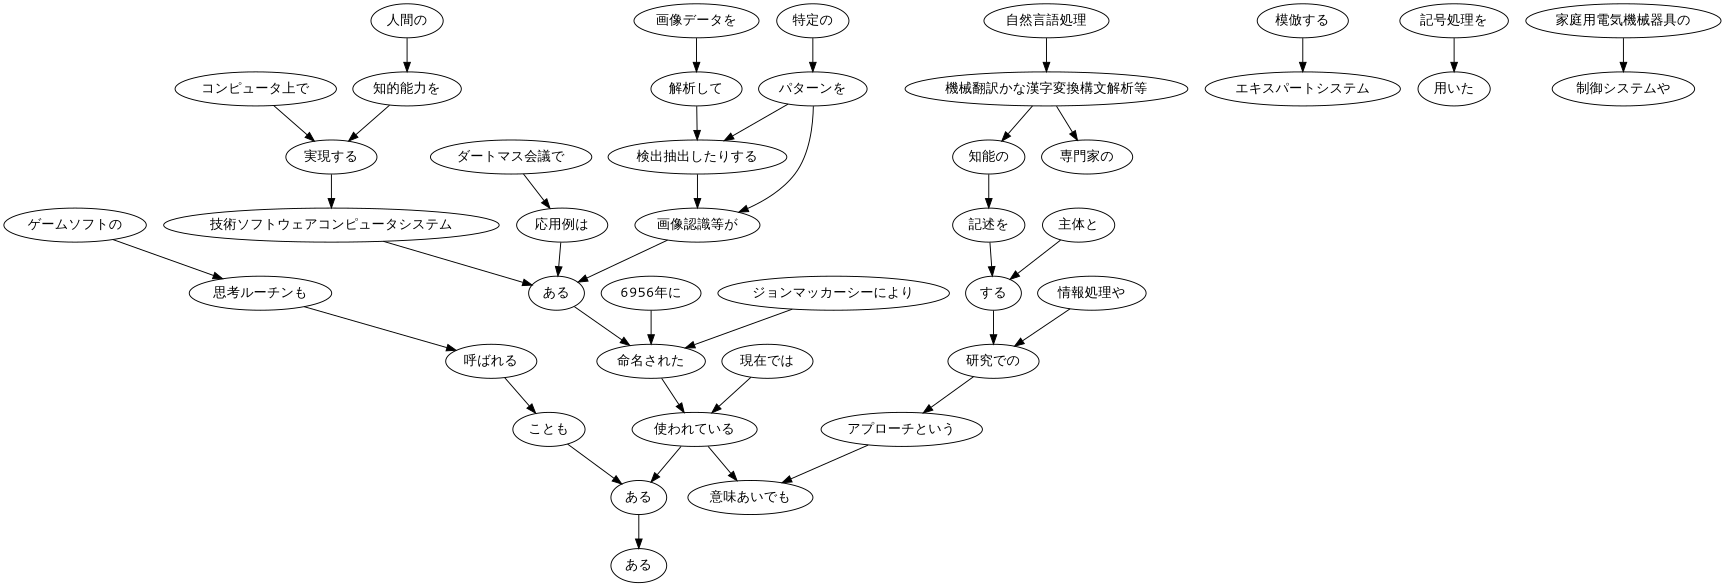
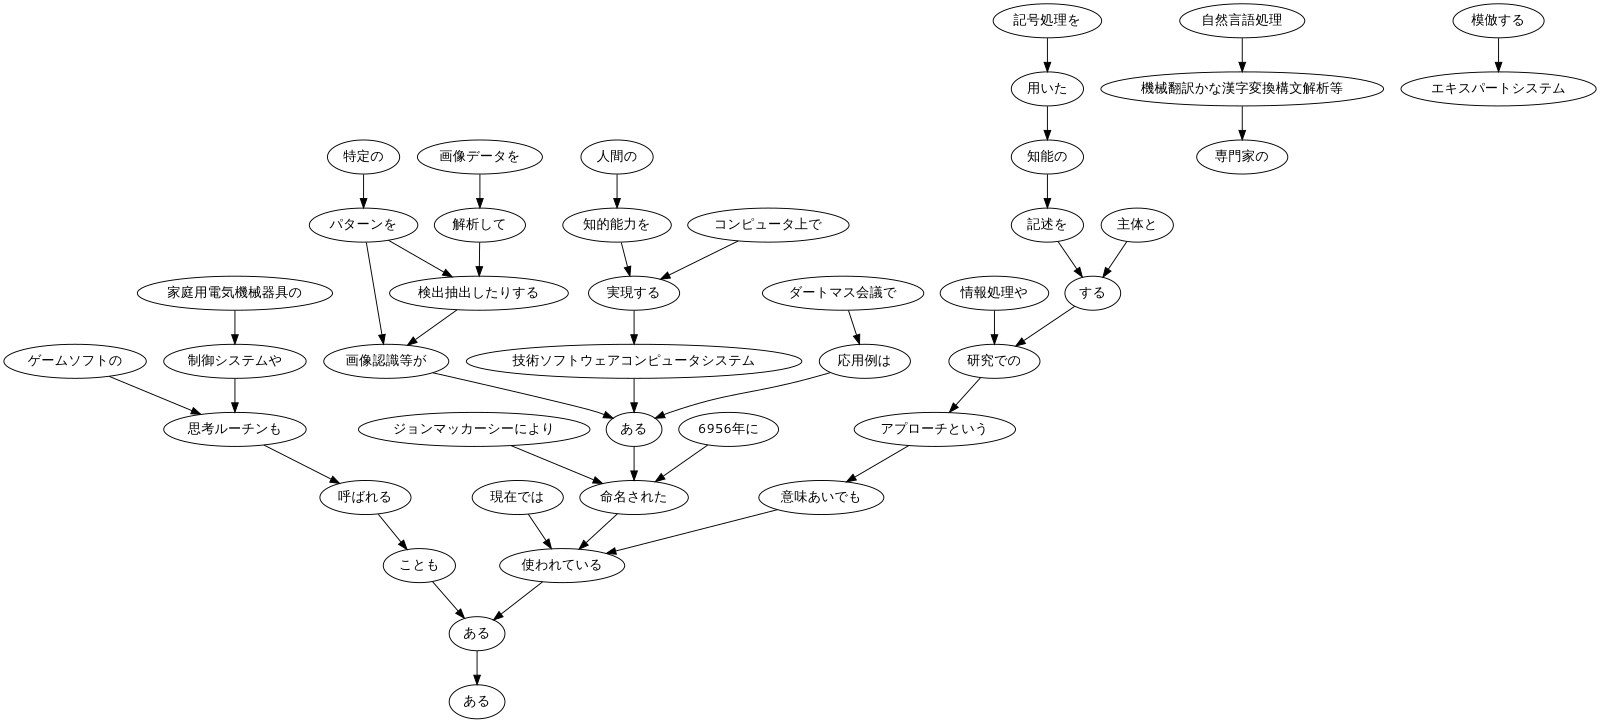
(1020, 120) -> (1047, 118)
none -> (235, 391)
(719, 460) -> (697, 530)
